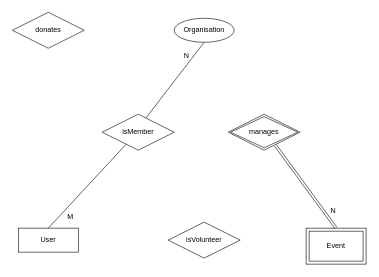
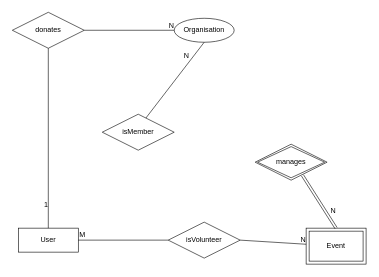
none -> (129, 30)
(264, 132) -> (291, 162)
none -> (48, 136)
(88, 186) -> none
none -> (123, 240)
none -> (273, 242)
